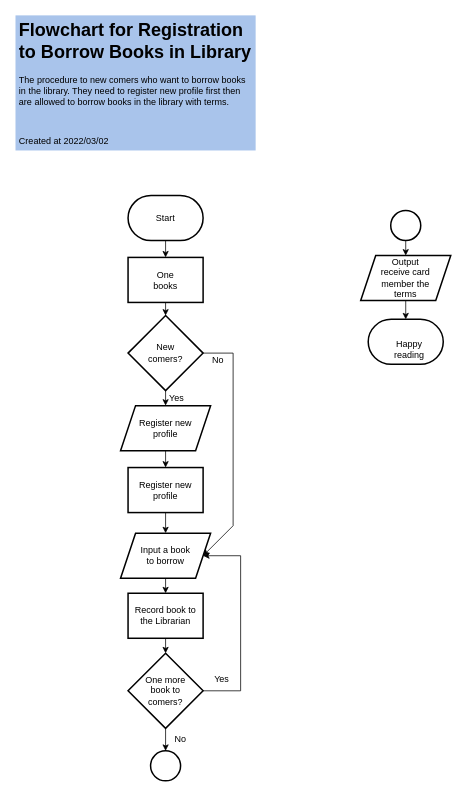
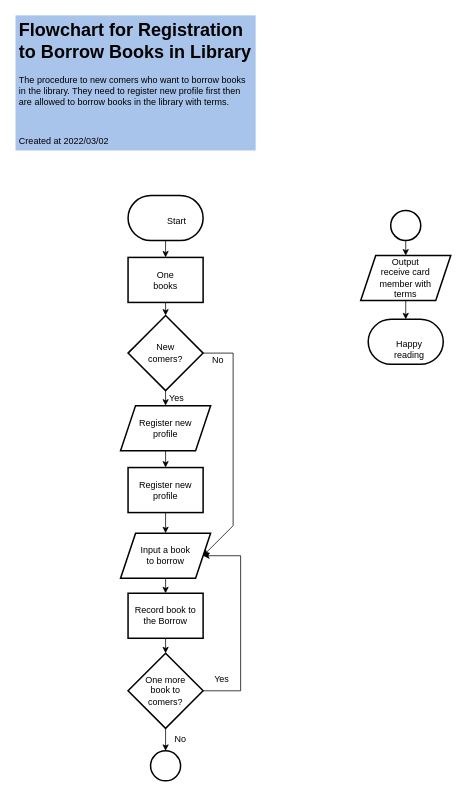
(165, 218) -> (177, 222)
(405, 278) -> (405, 278)
(165, 615) -> (165, 615)
